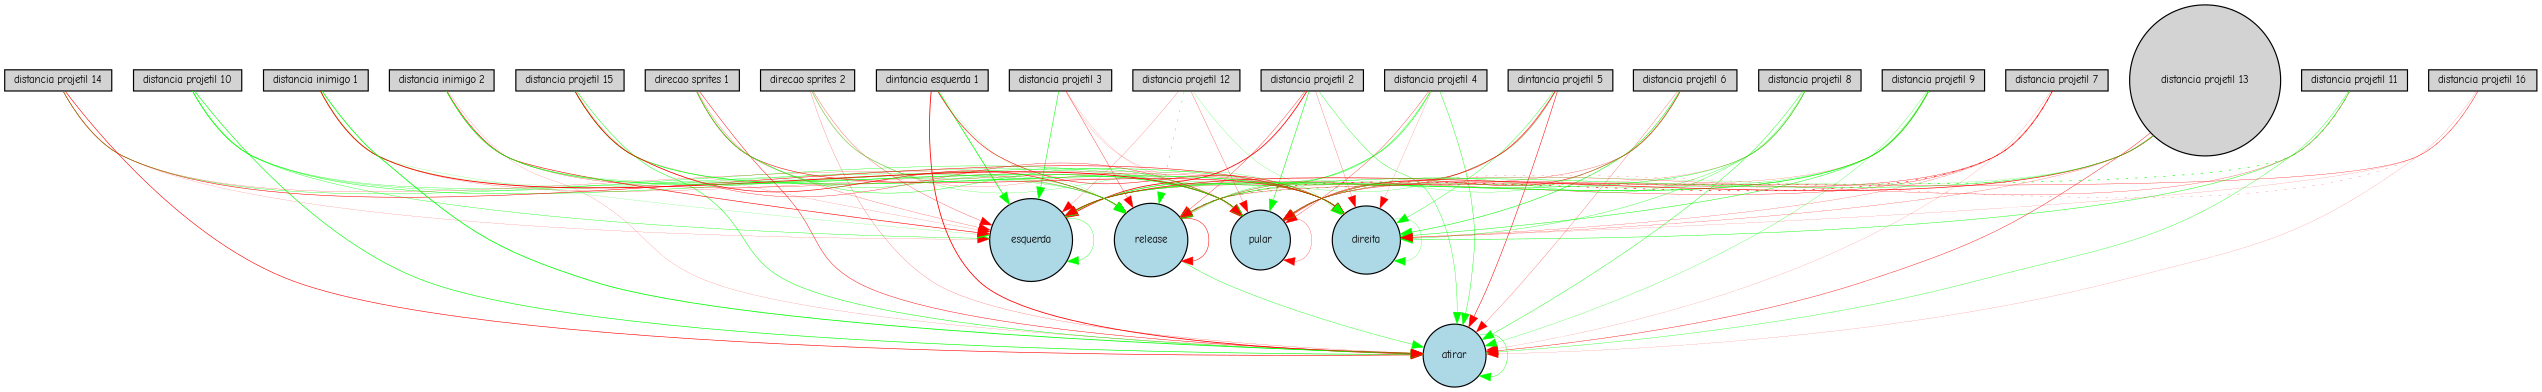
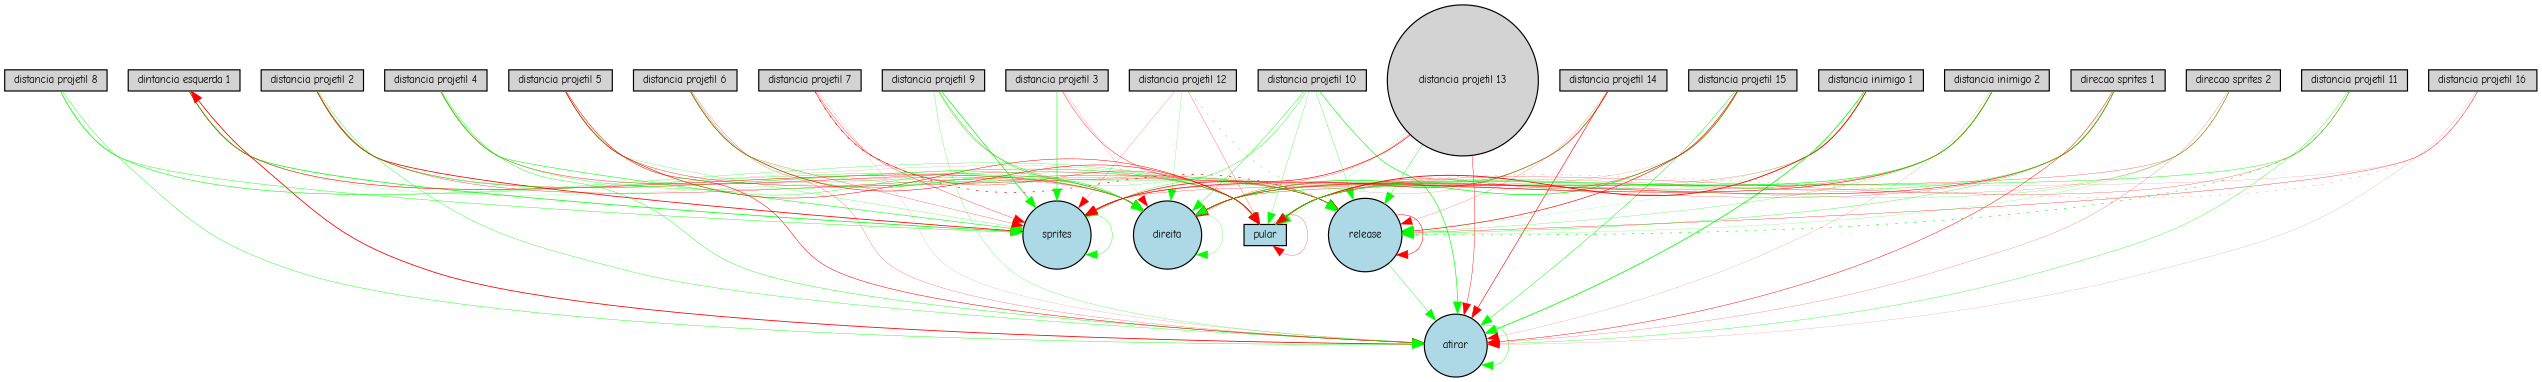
(1560, 80) -> (561, 80)
(1513, 184) -> none
(1031, 240) -> (1057, 235)
(1261, 240) -> (1265, 235)
(1028, 307) -> (779, 321)
